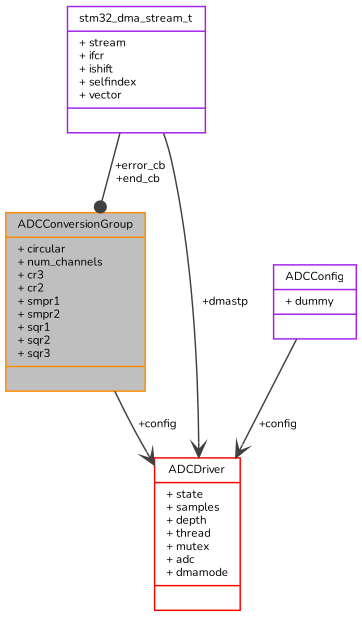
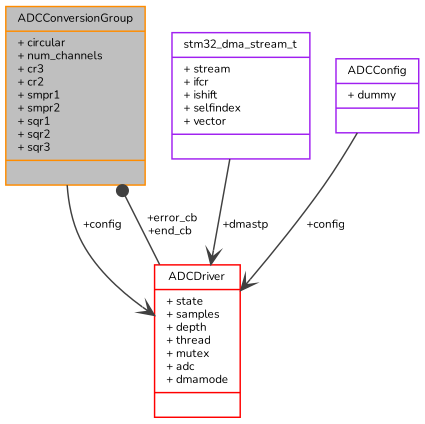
(111, 167) -> (142, 230)
